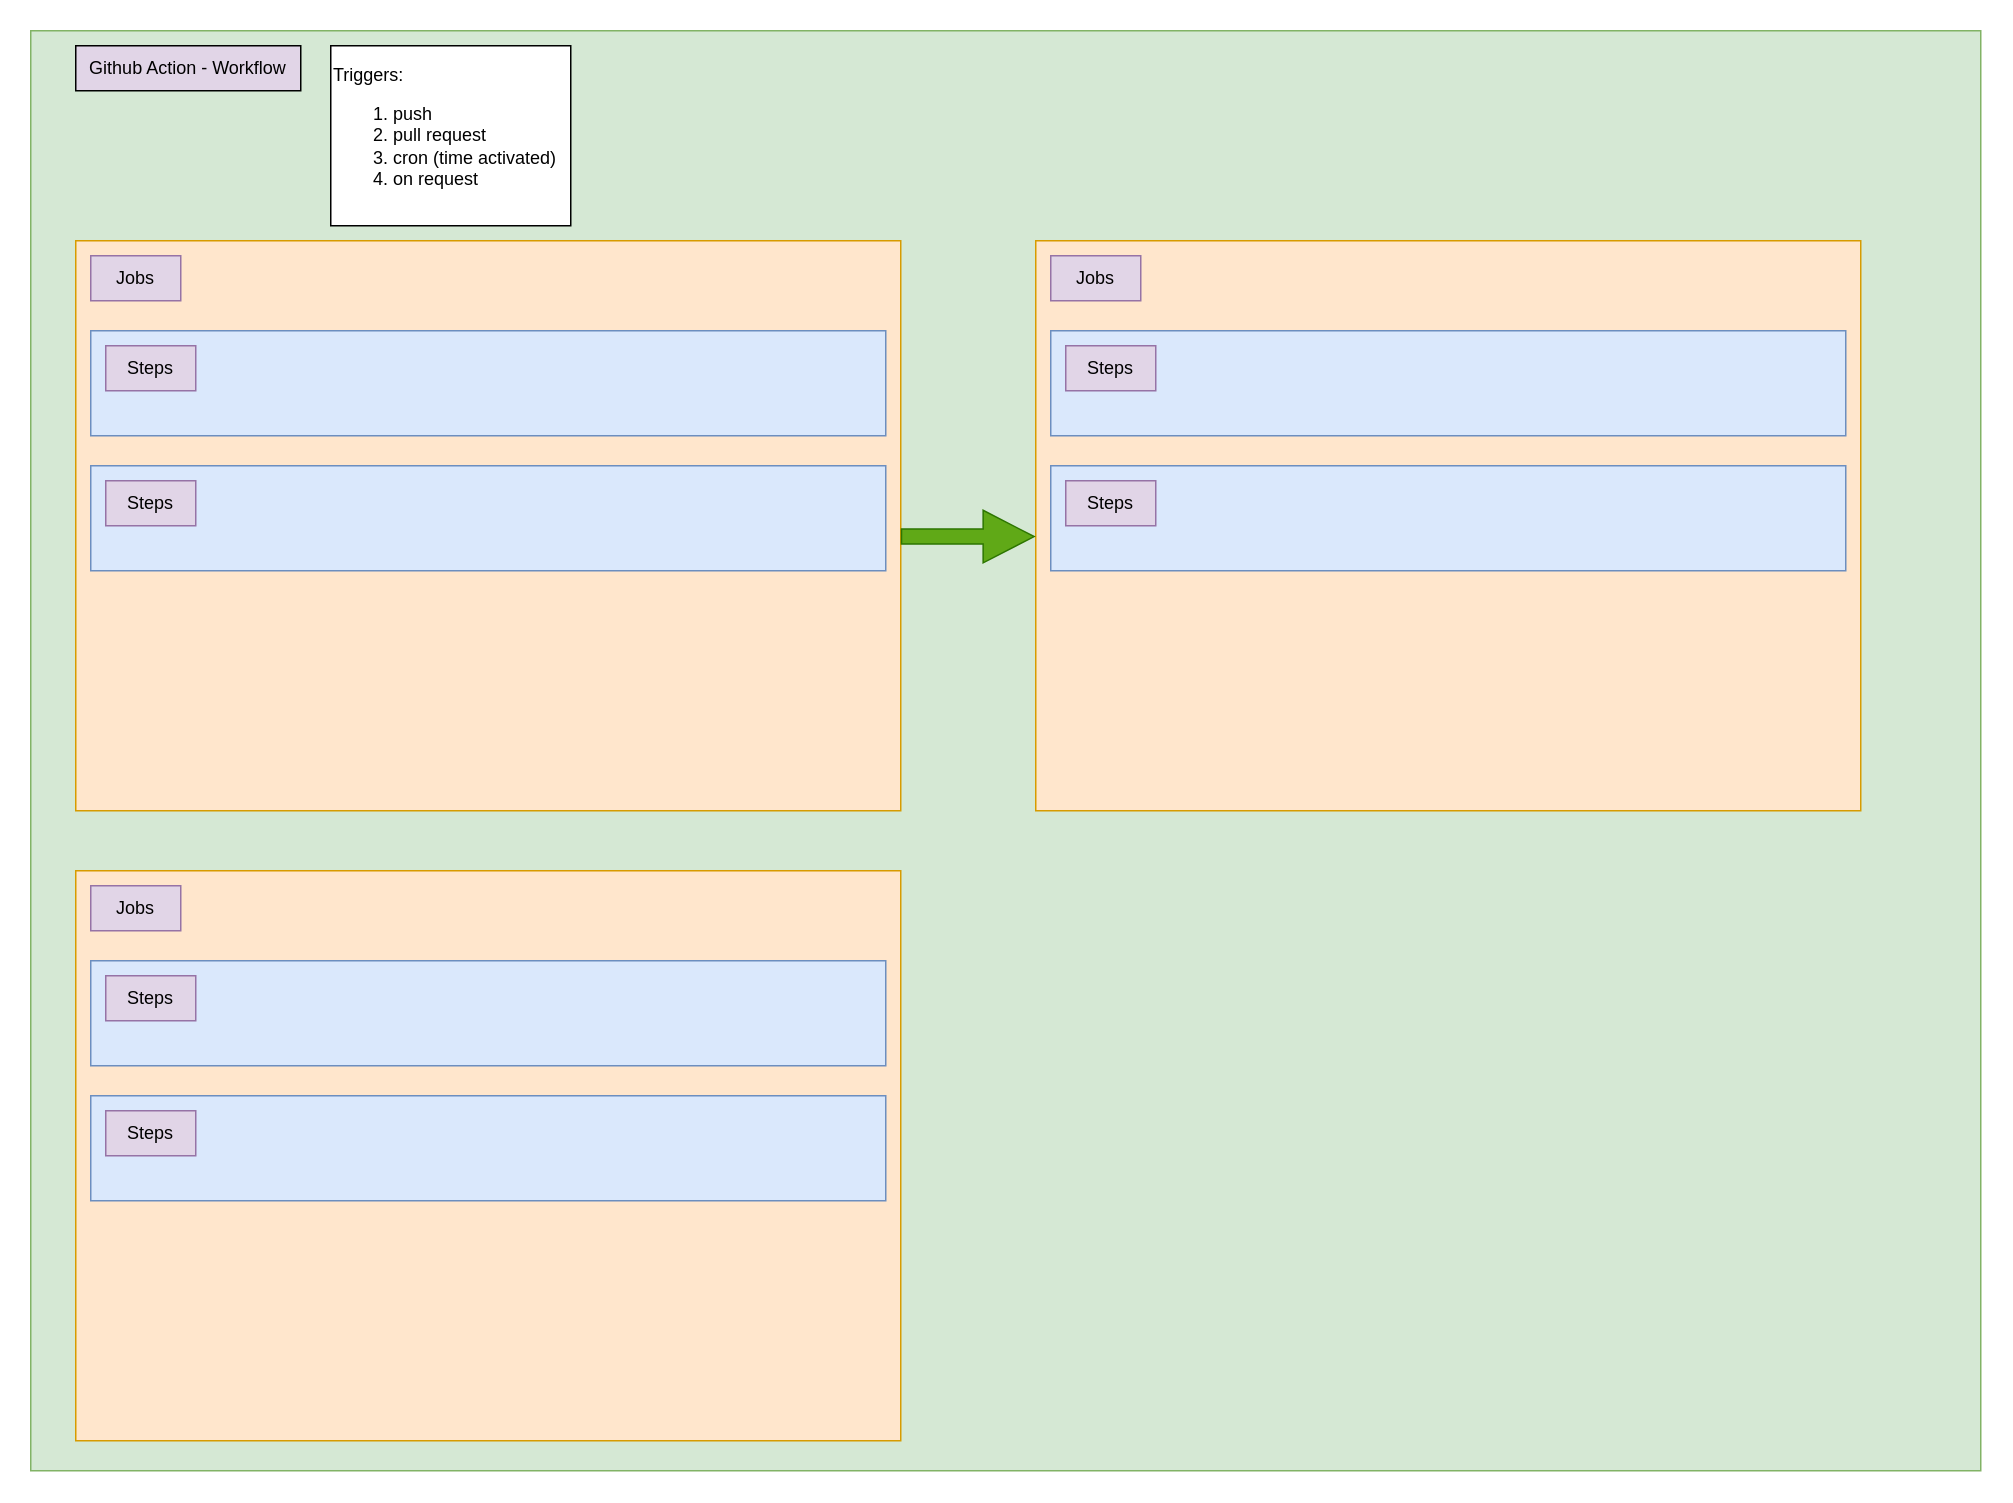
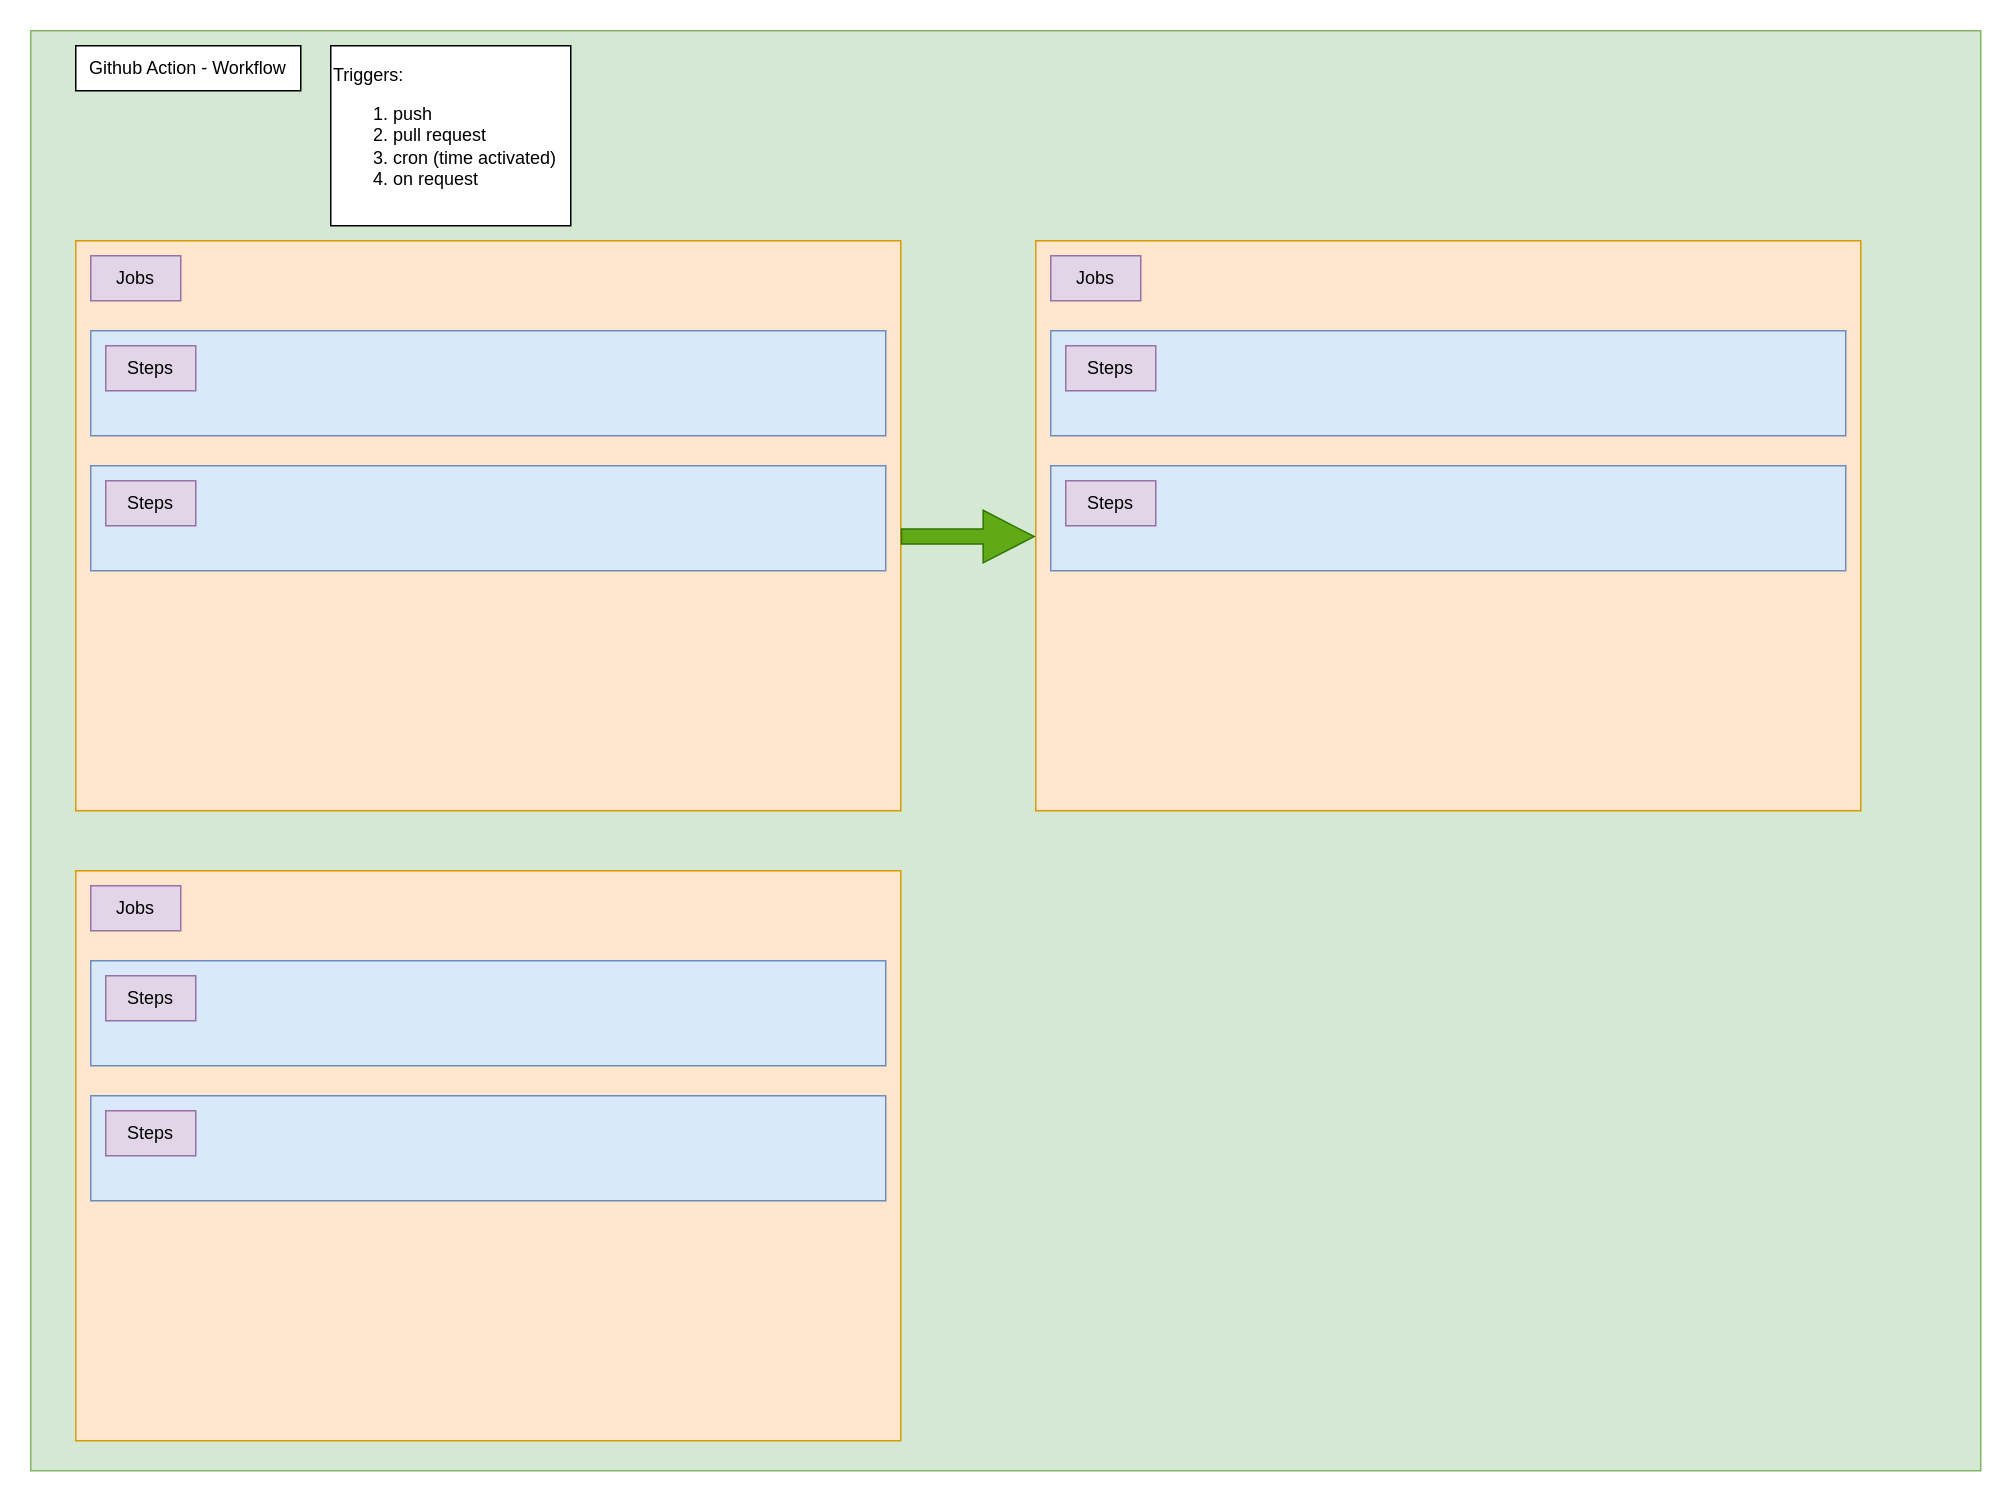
(188, 68) -> (188, 68)
